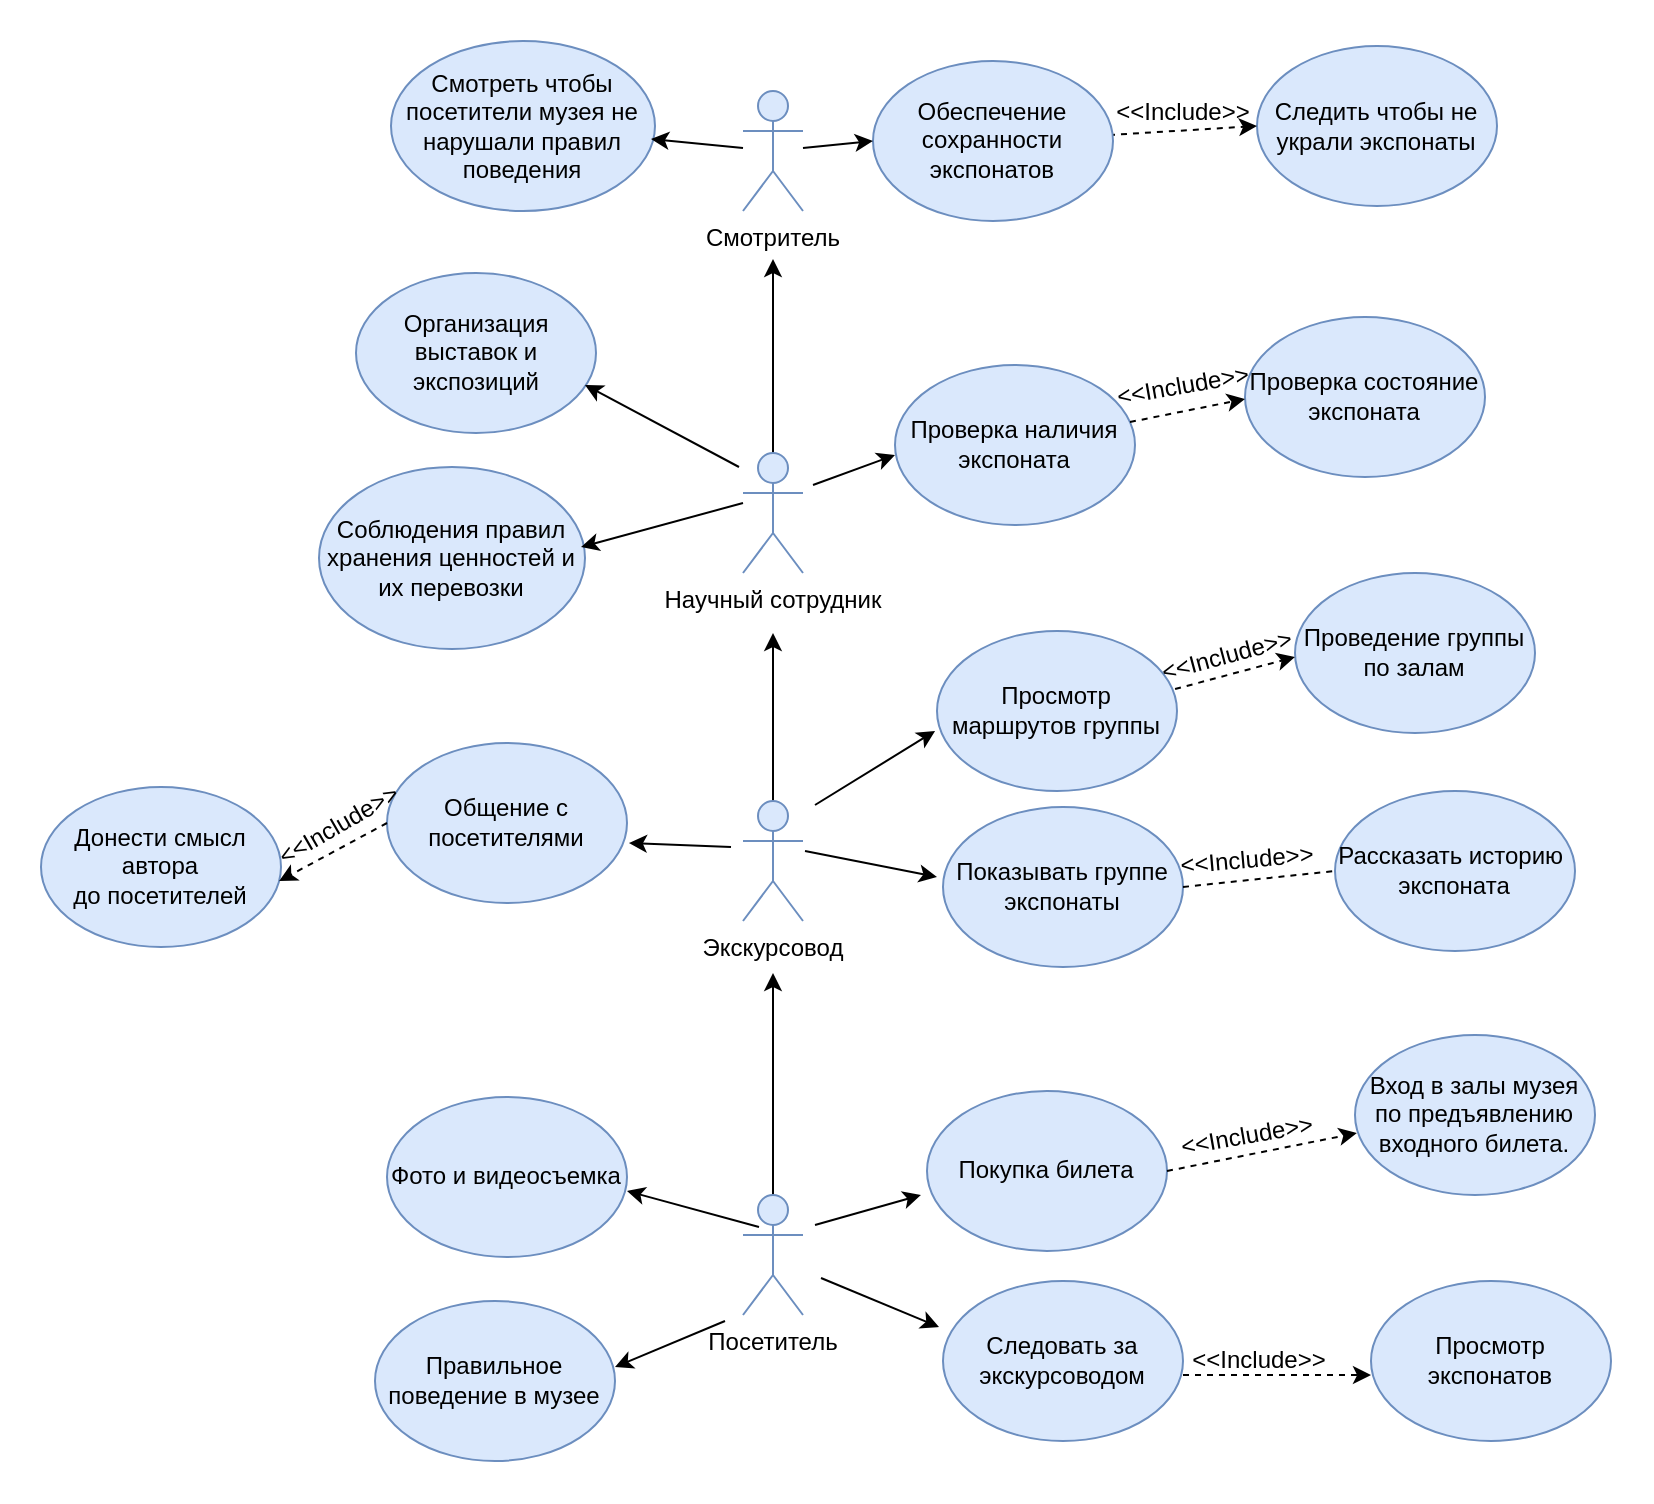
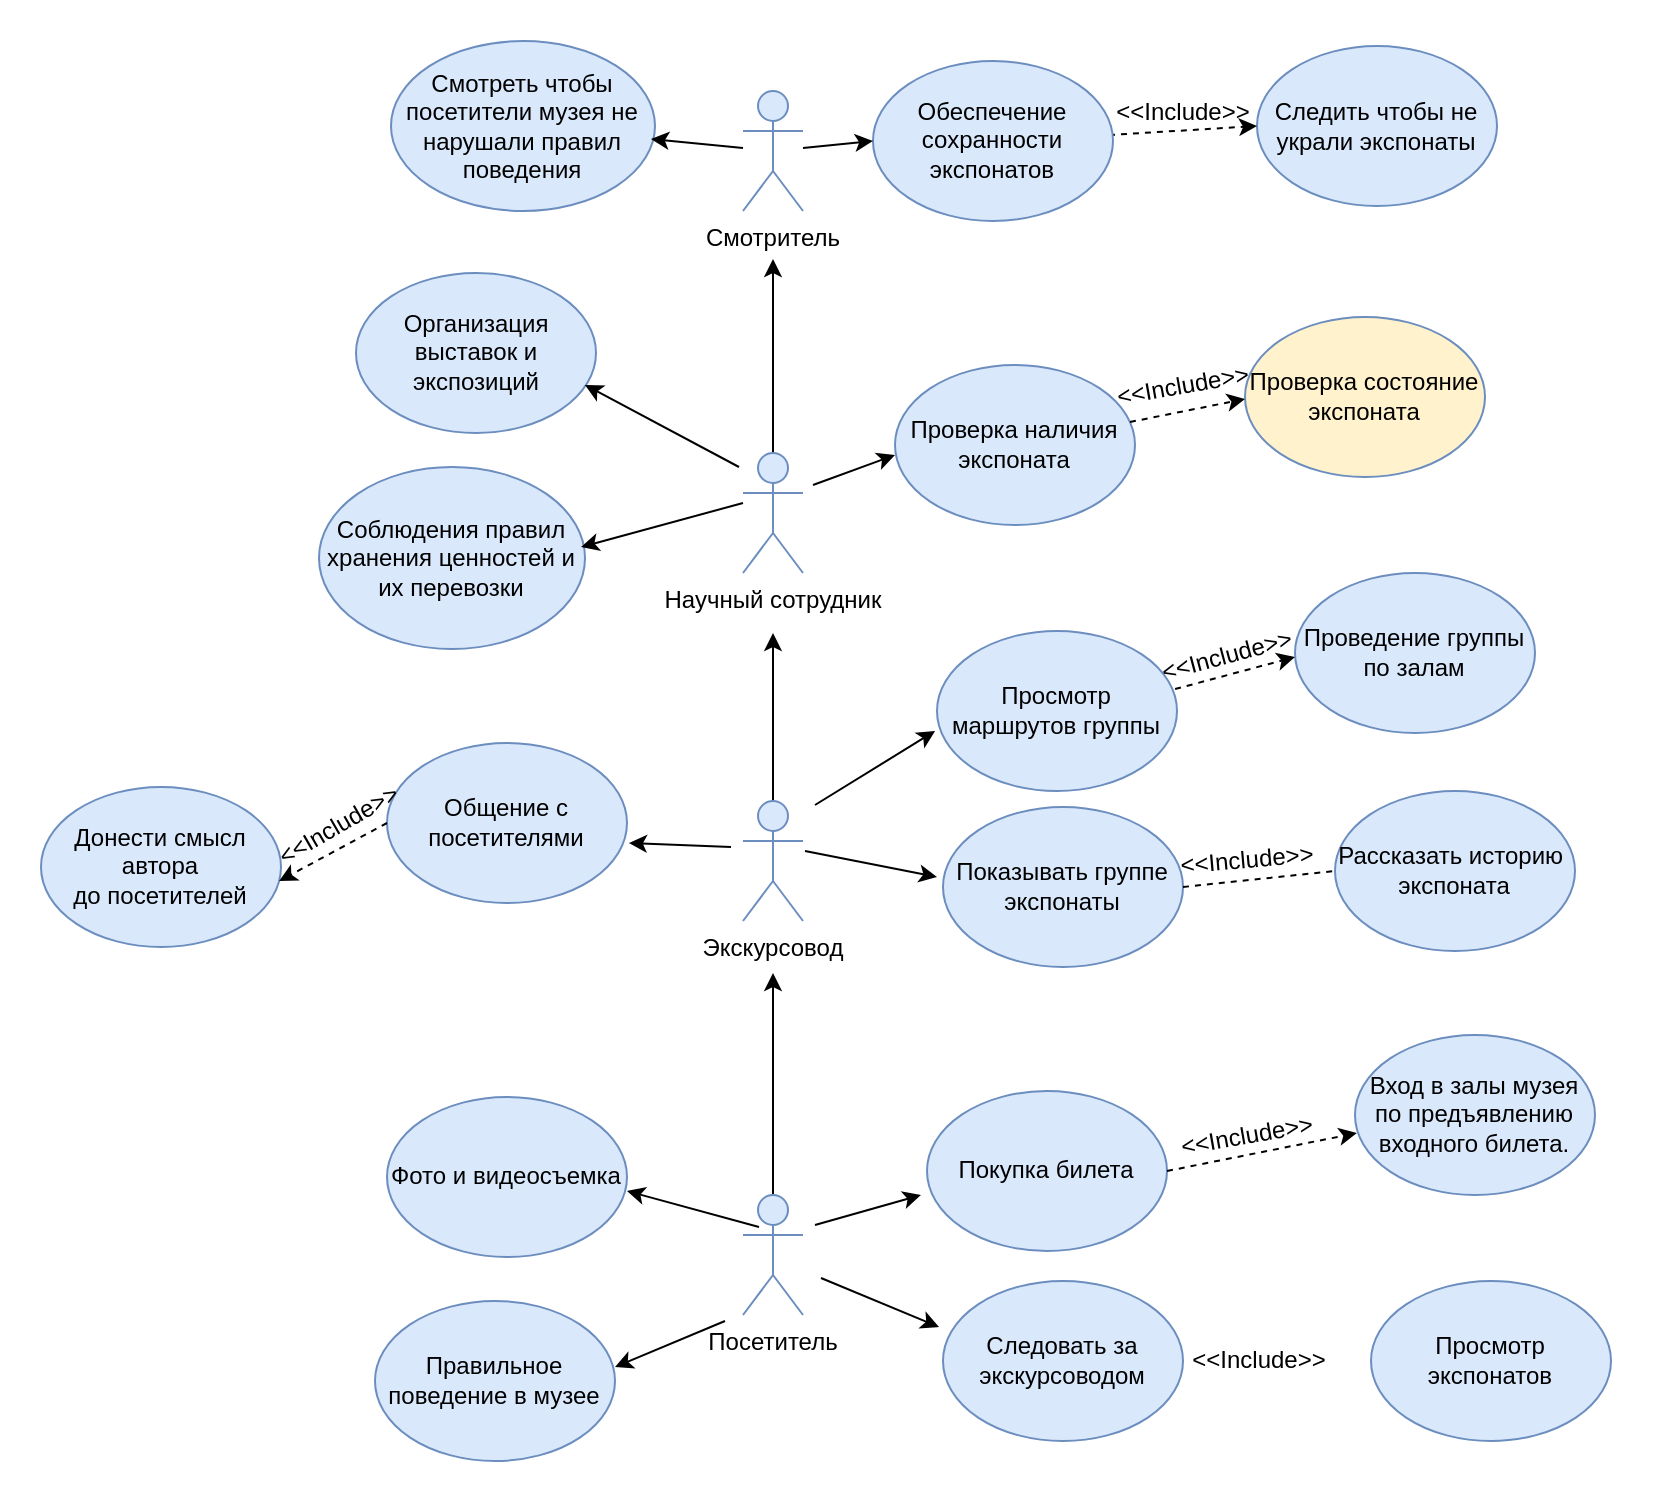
(1365, 397) -> (1365, 397)
(1270, 1375) -> none
